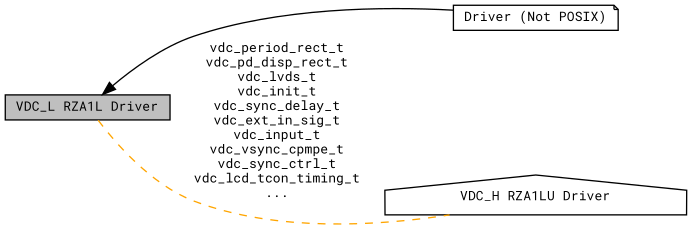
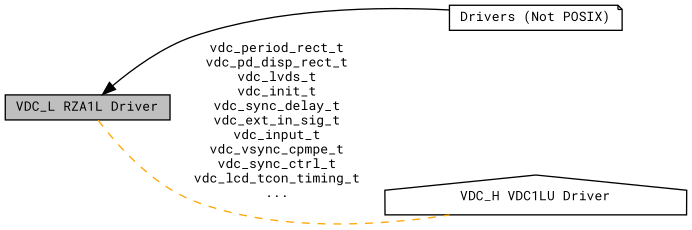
(536, 18) -> (536, 18)
(536, 197) -> (536, 197)
